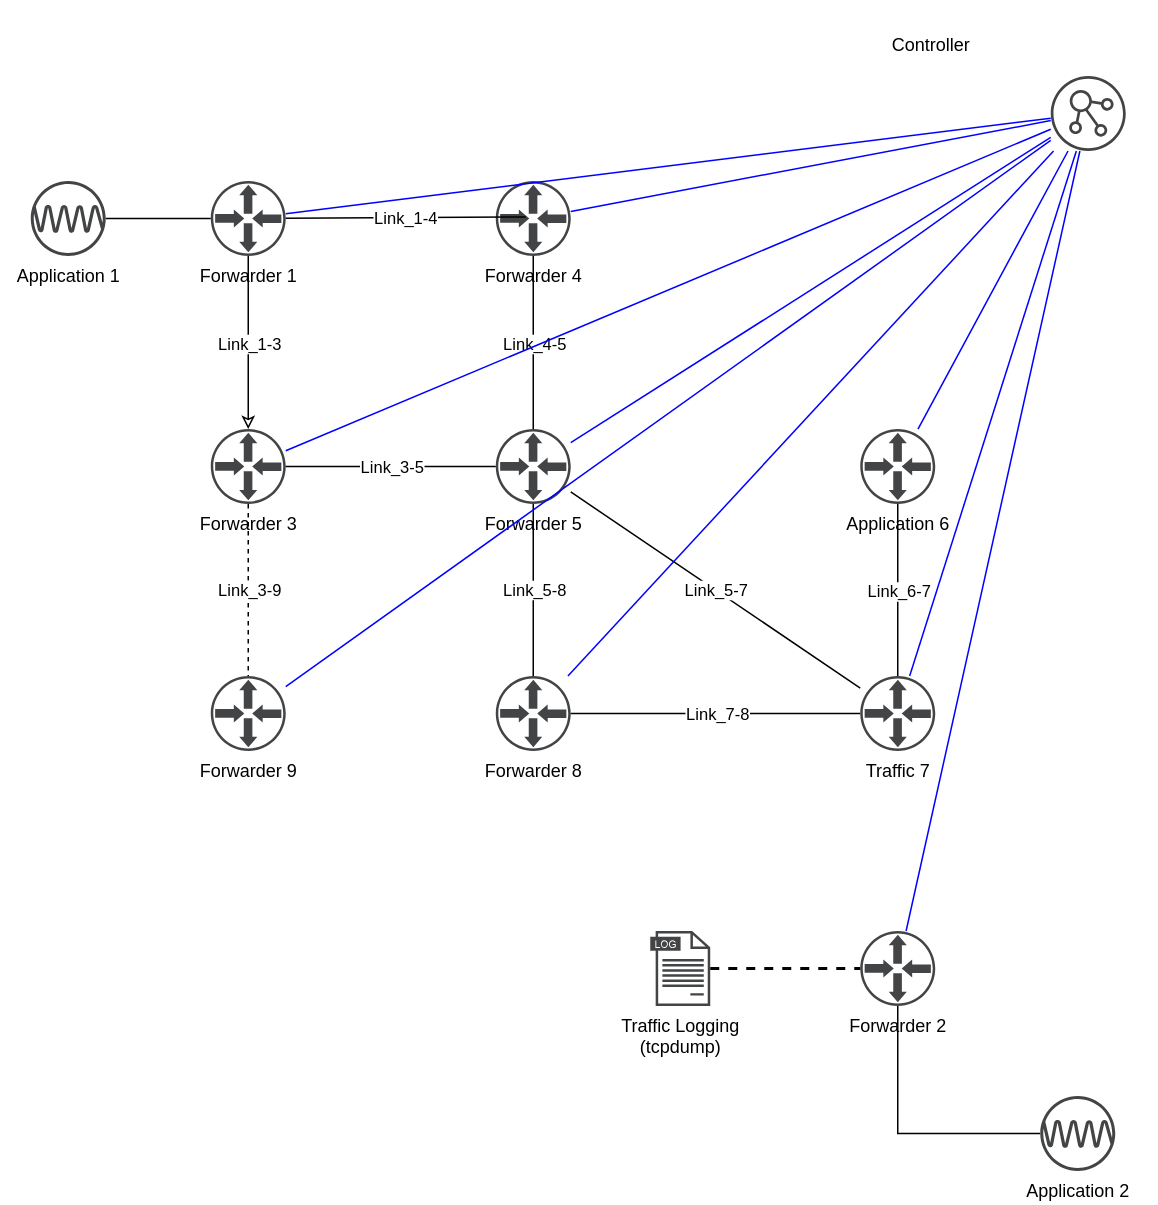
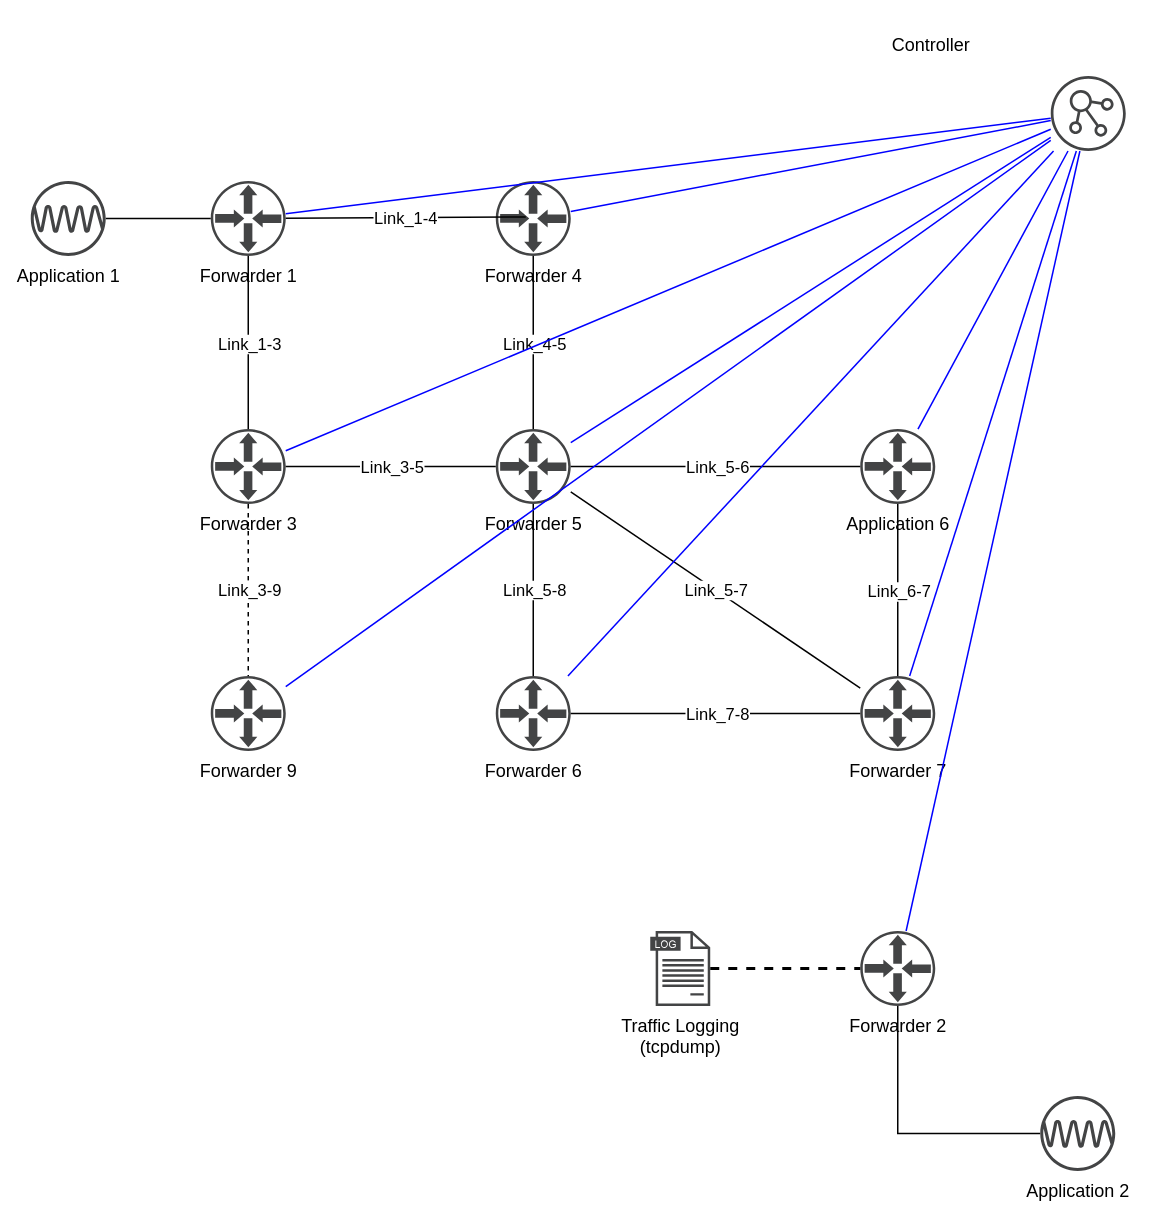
(248, 417) -> (248, 422)
none -> (792, 466)
(534, 772) -> (534, 772)
(899, 772) -> (899, 772)
